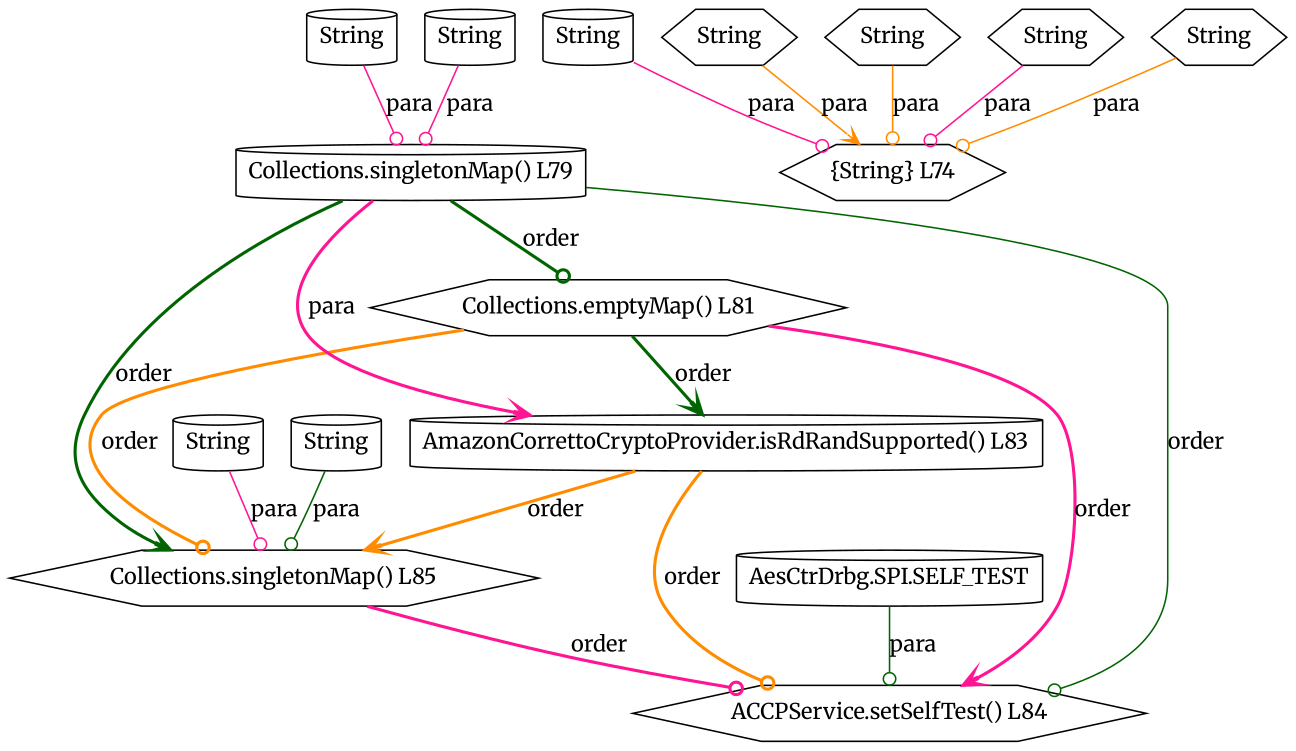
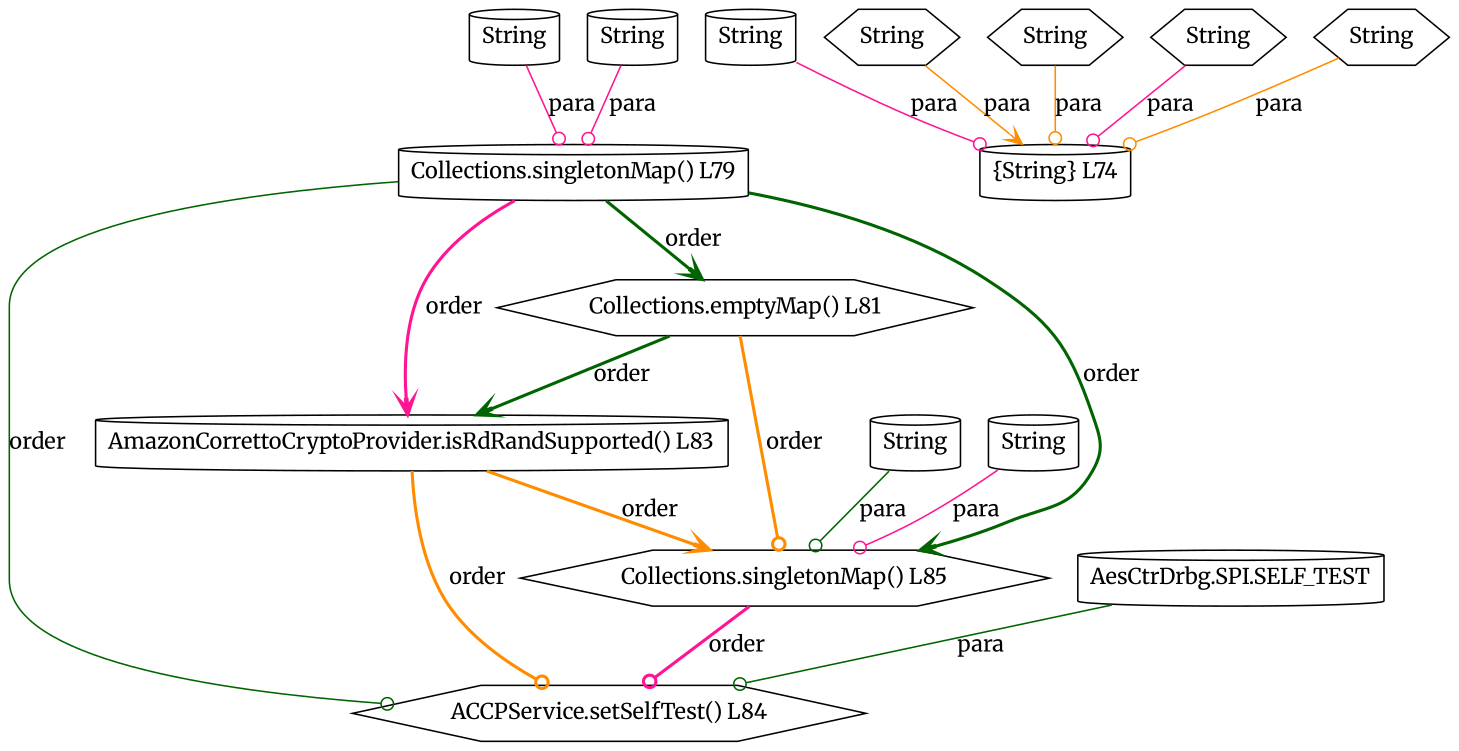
(893, 173) -> (1055, 173)
(504, 237) -> (648, 235)
(332, 308) -> (455, 308)
(1057, 415) -> none
